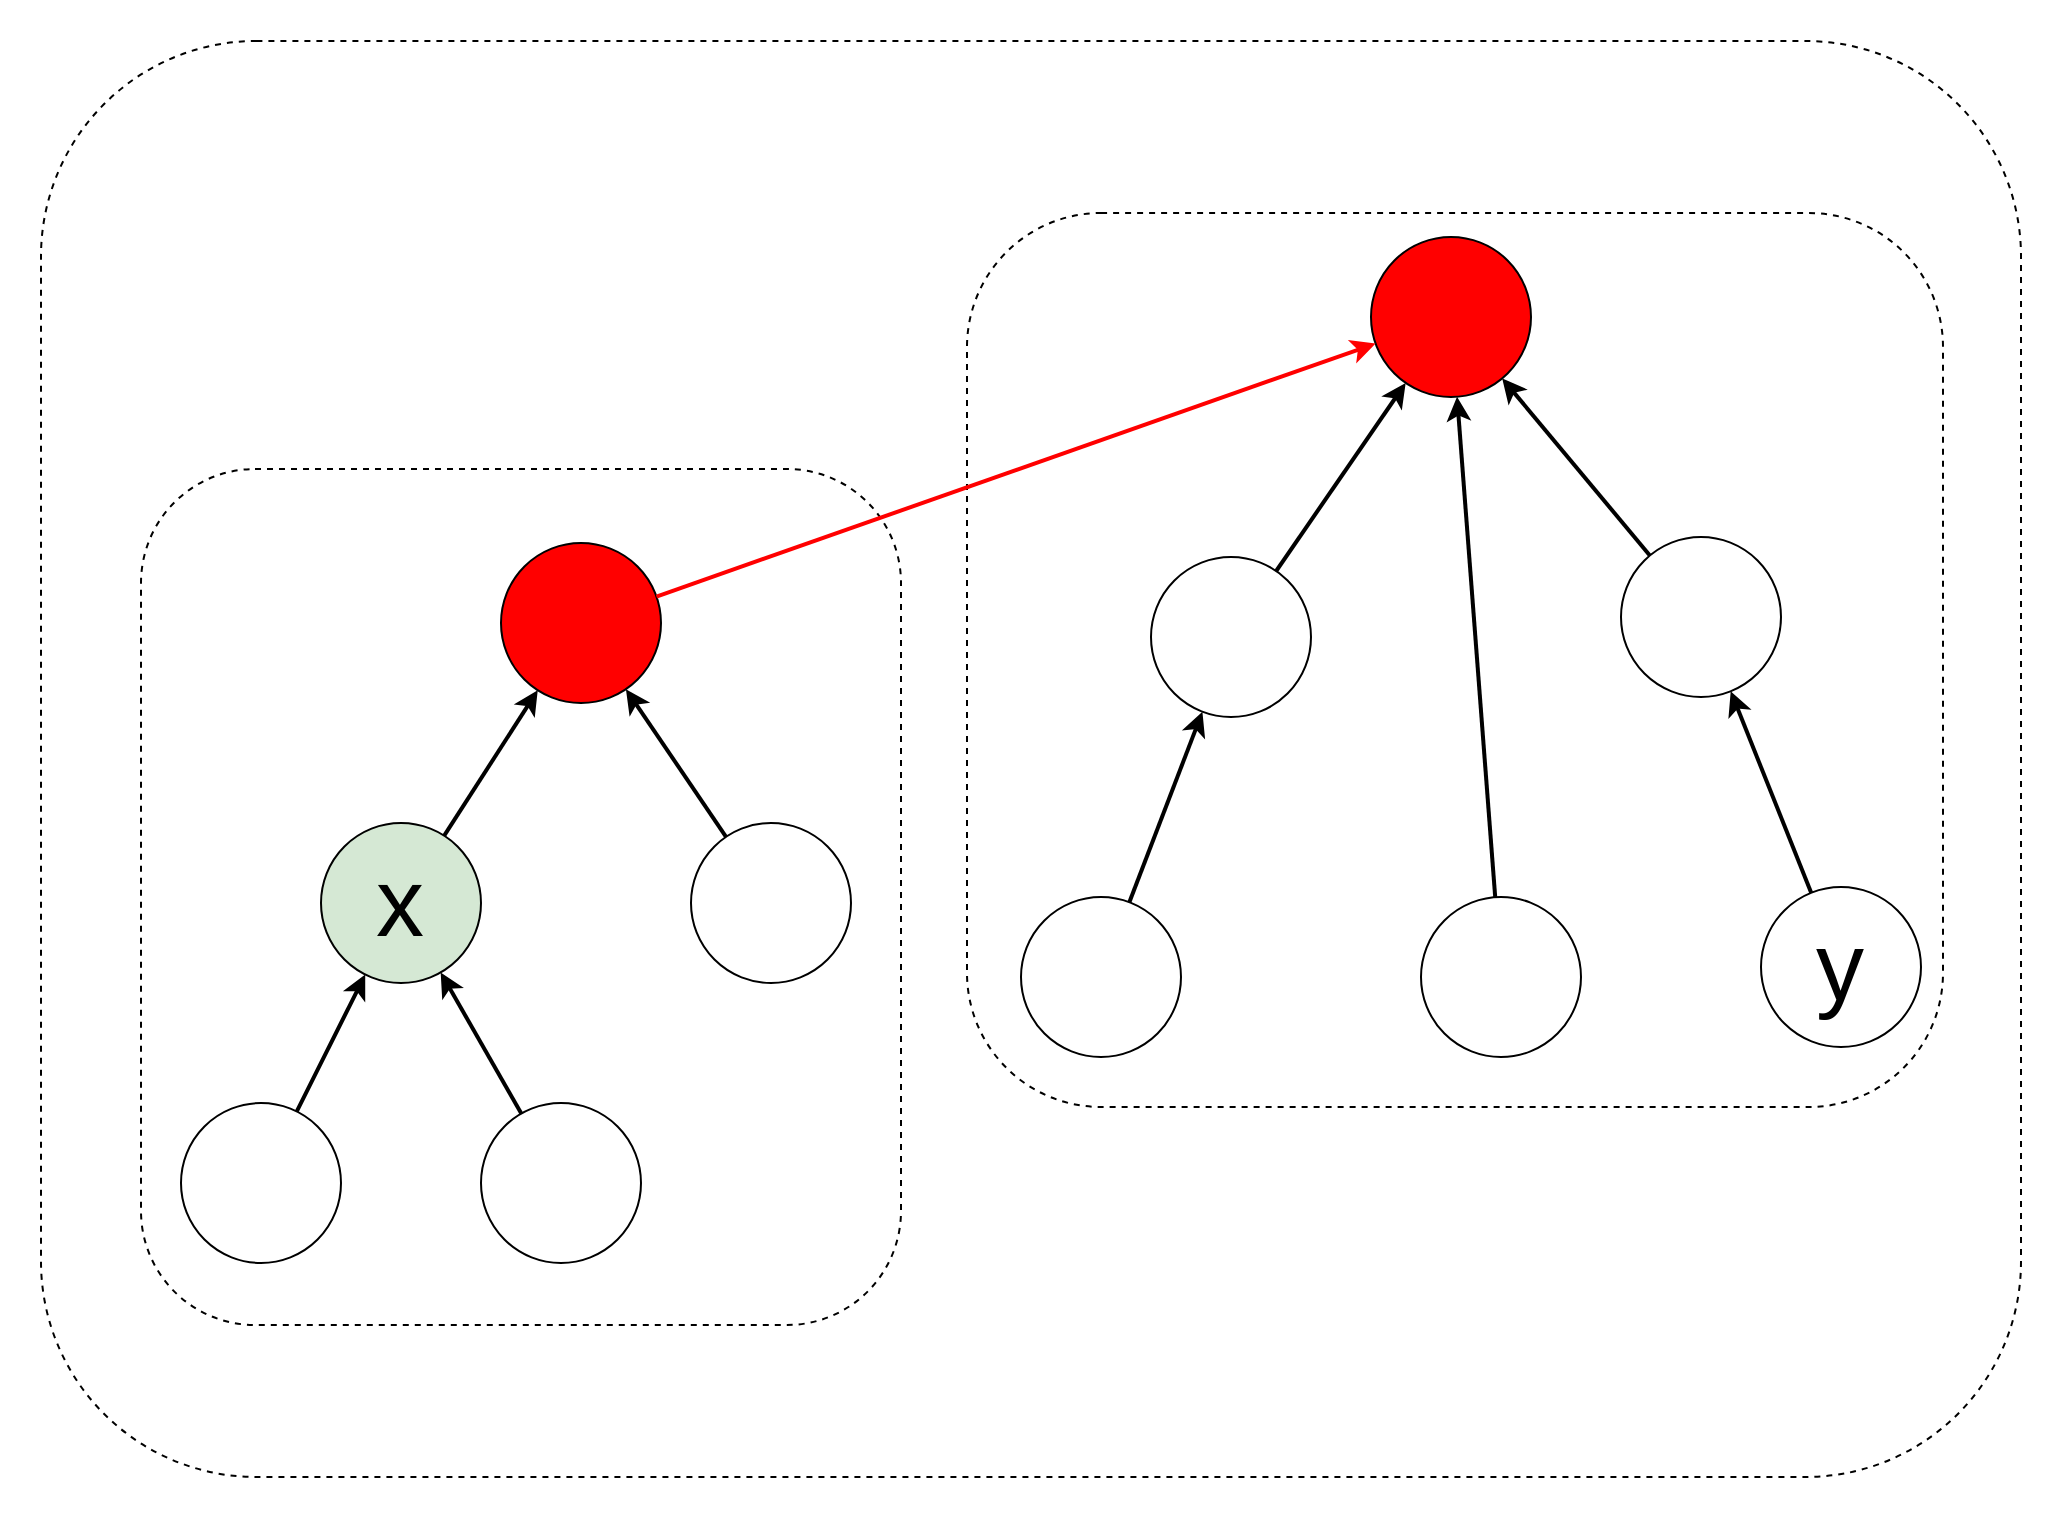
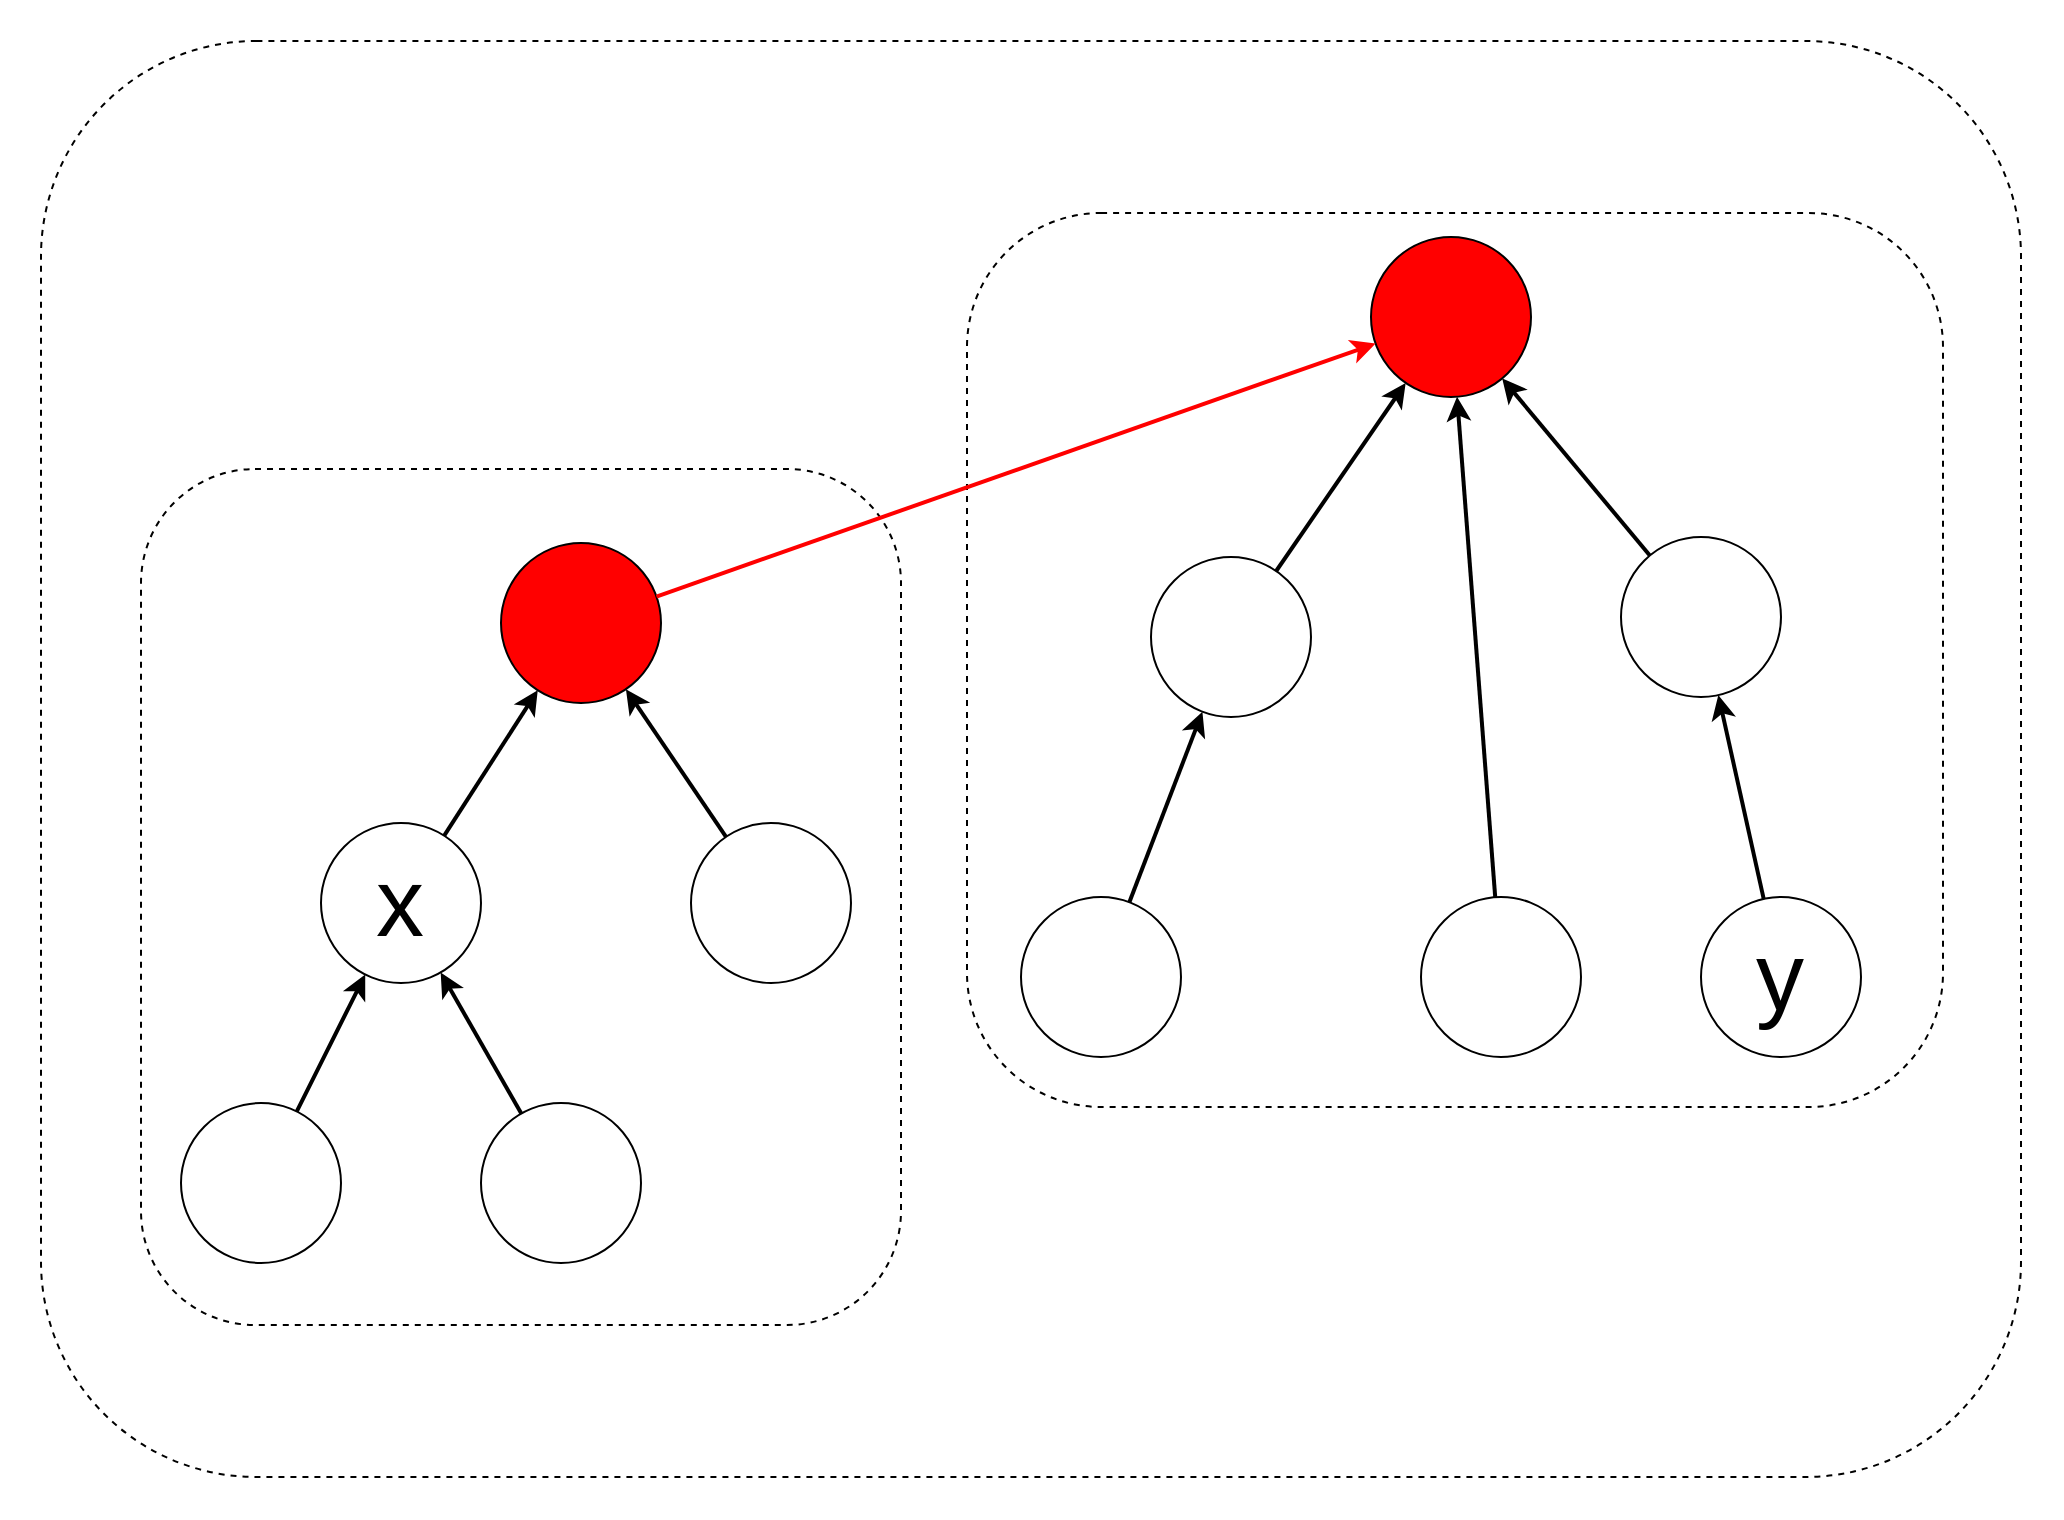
(401, 903) -> (401, 903)
(1841, 967) -> (1781, 977)
